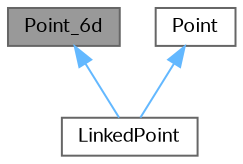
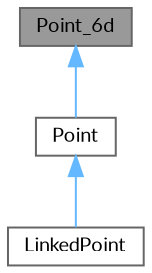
(102, 91) -> (76, 92)
